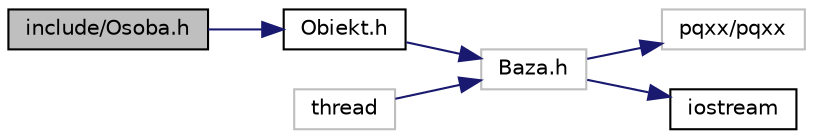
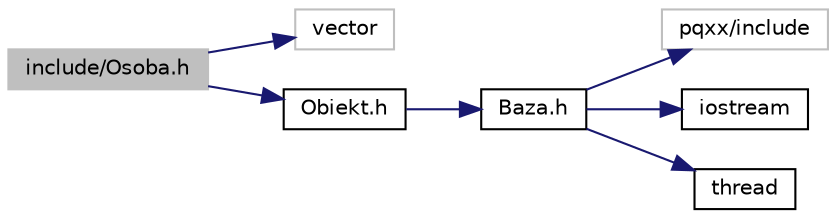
(108, 29) -> (108, 69)
none -> (345, 29)
(733, 29) -> (745, 29)
(534, 69) -> (534, 109)
(428, 92) -> (630, 146)
(345, 109) -> (745, 189)
